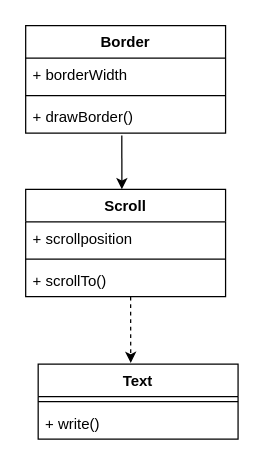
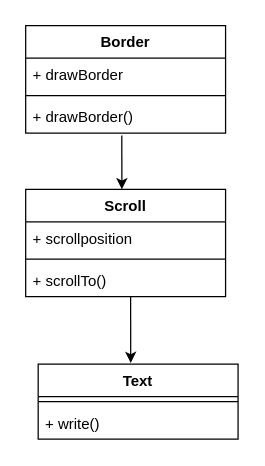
(83, 75) -> (81, 75)
(131, 327) -> (131, 327)
